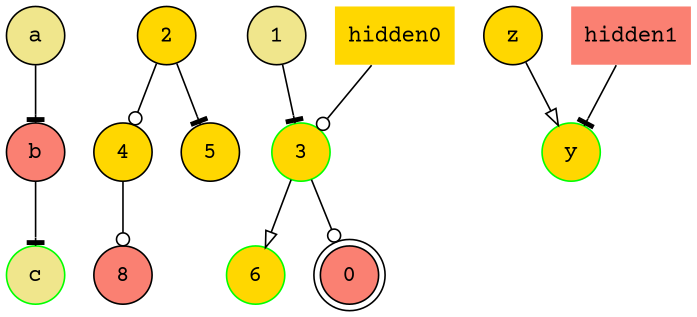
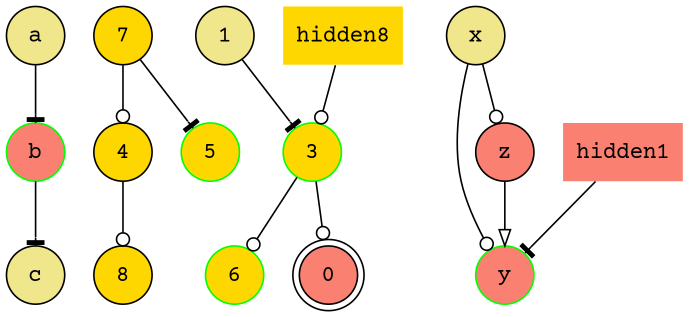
(167, 36) -> (123, 36)
(395, 36) -> (343, 36)
none -> (476, 36)
(513, 36) -> (505, 152)
(36, 152) -> (36, 152)
(210, 152) -> (210, 152)
(571, 152) -> (505, 275)
(281, 206) -> (277, 208)
(36, 275) -> (36, 275)
(123, 275) -> (123, 275)
